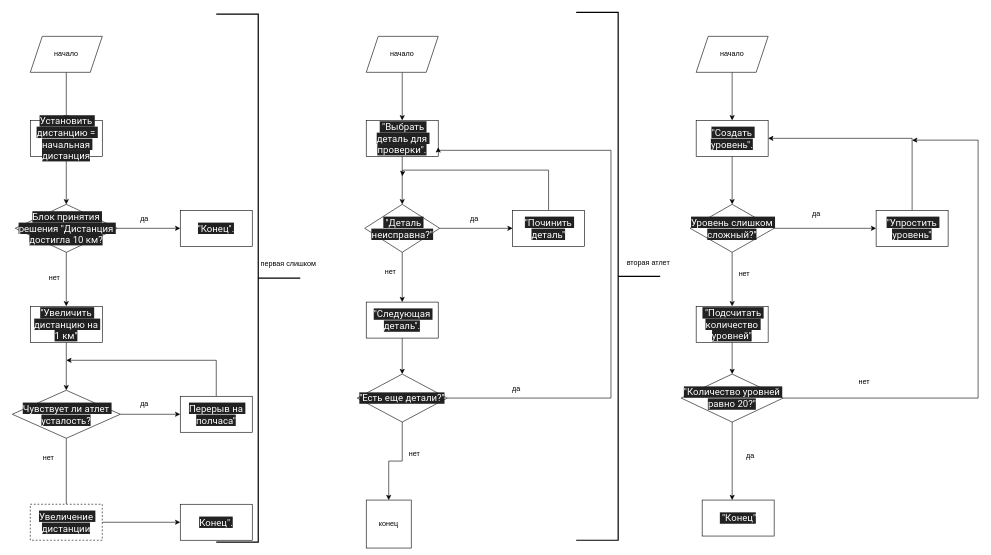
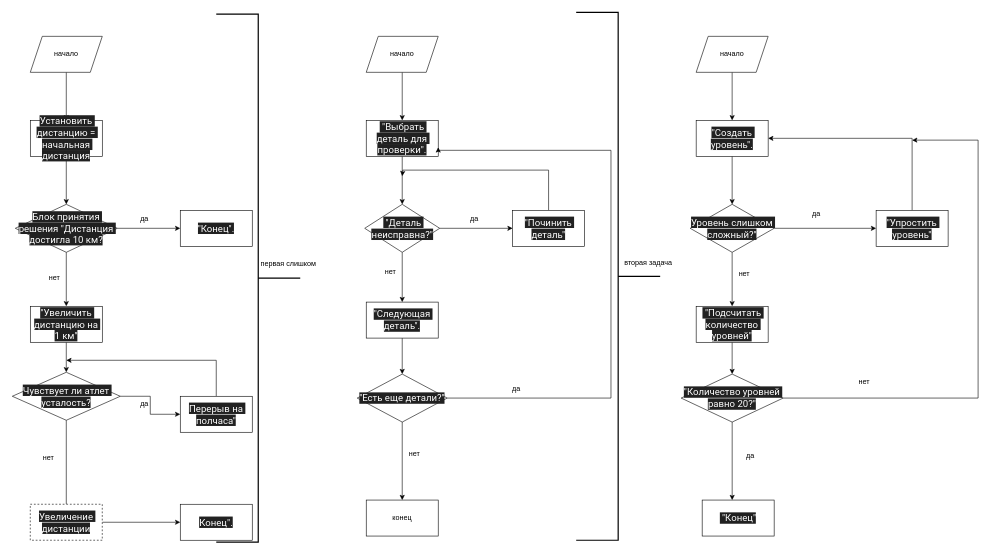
(649, 263) -> (649, 263)
(66, 414) -> (66, 396)
(389, 524) -> (402, 518)
